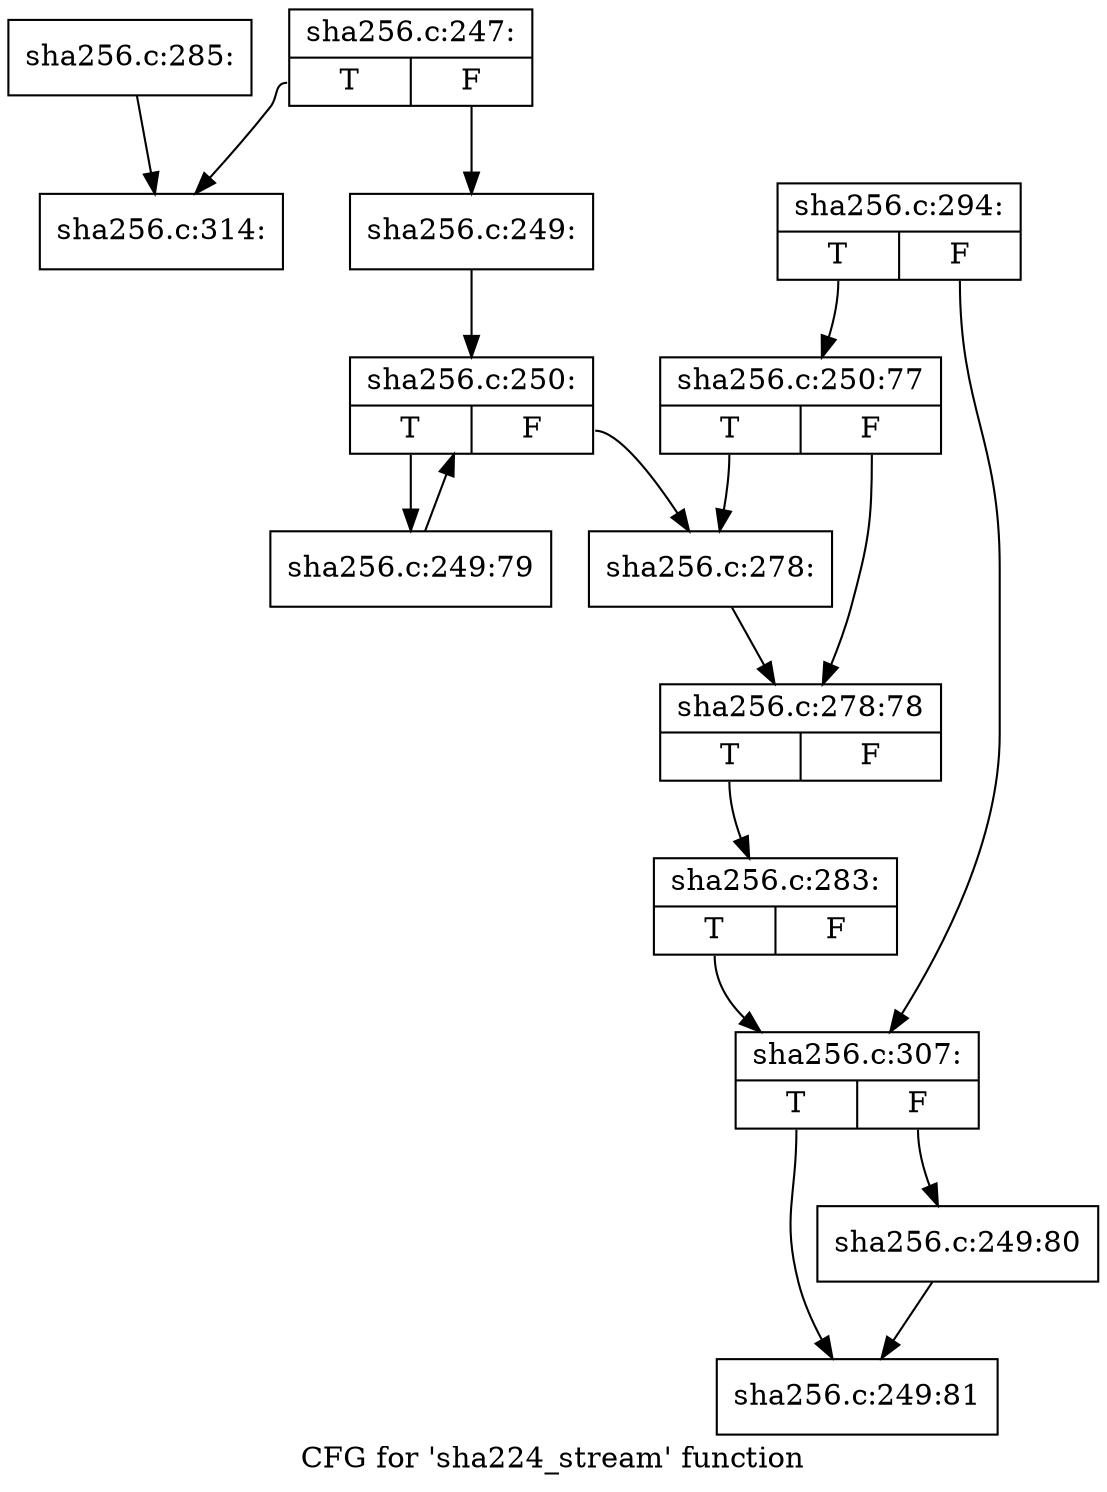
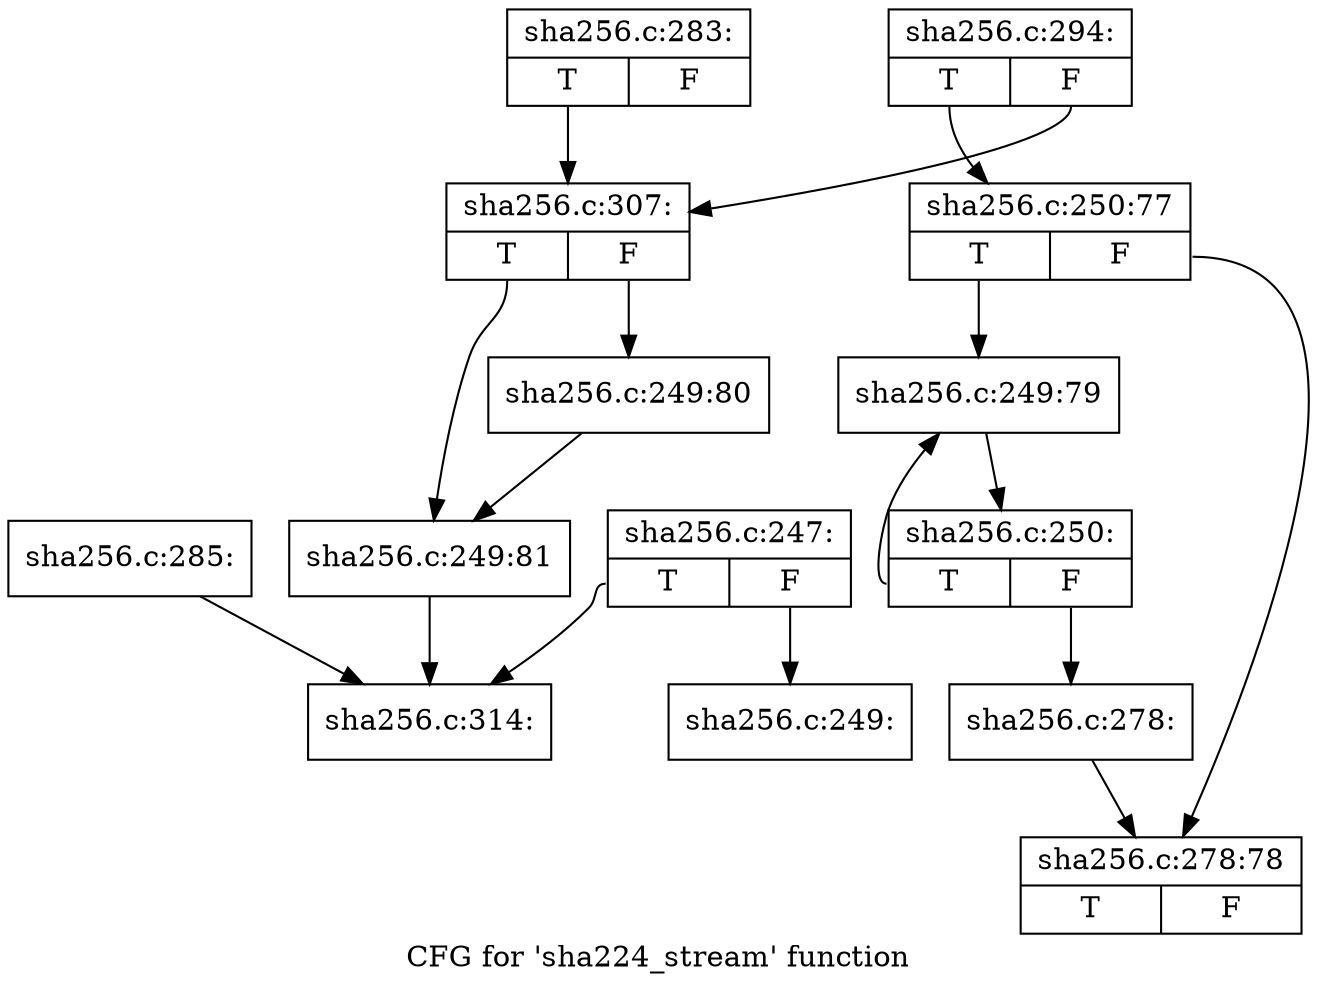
(472, 303) -> none
(728, 482) -> (979, 308)
none -> (430, 630)
(733, 811) -> none
